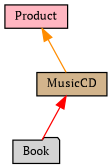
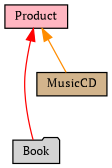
(51, 124) -> (25, 91)
